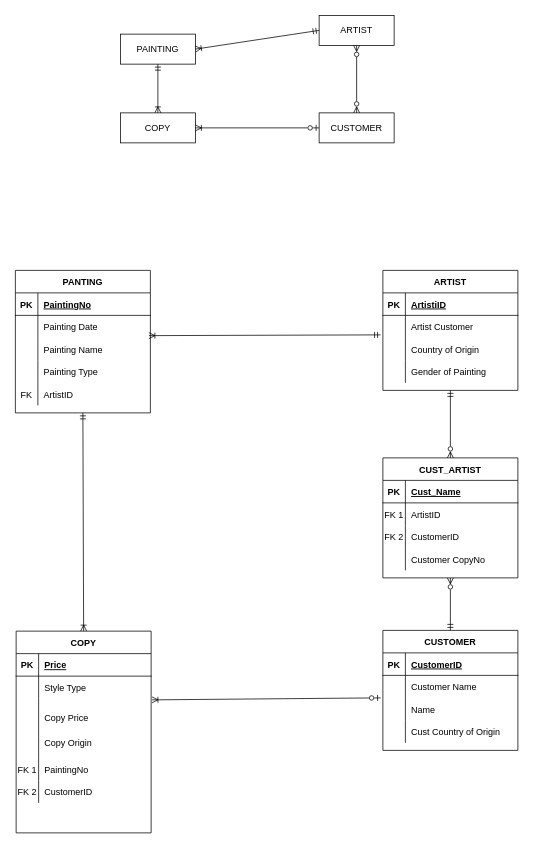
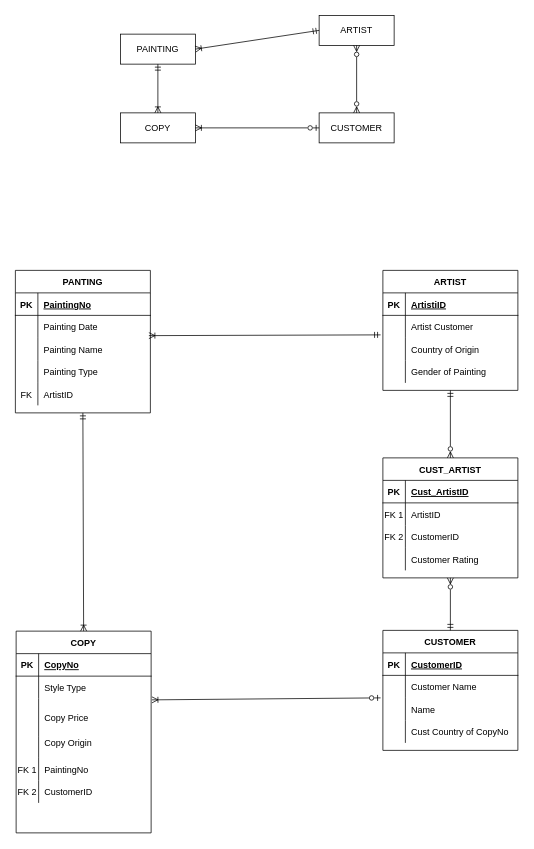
(434, 492) -> (443, 492)
(448, 560) -> (446, 560)
(56, 665) -> (59, 665)
(461, 732) -> (463, 732)
